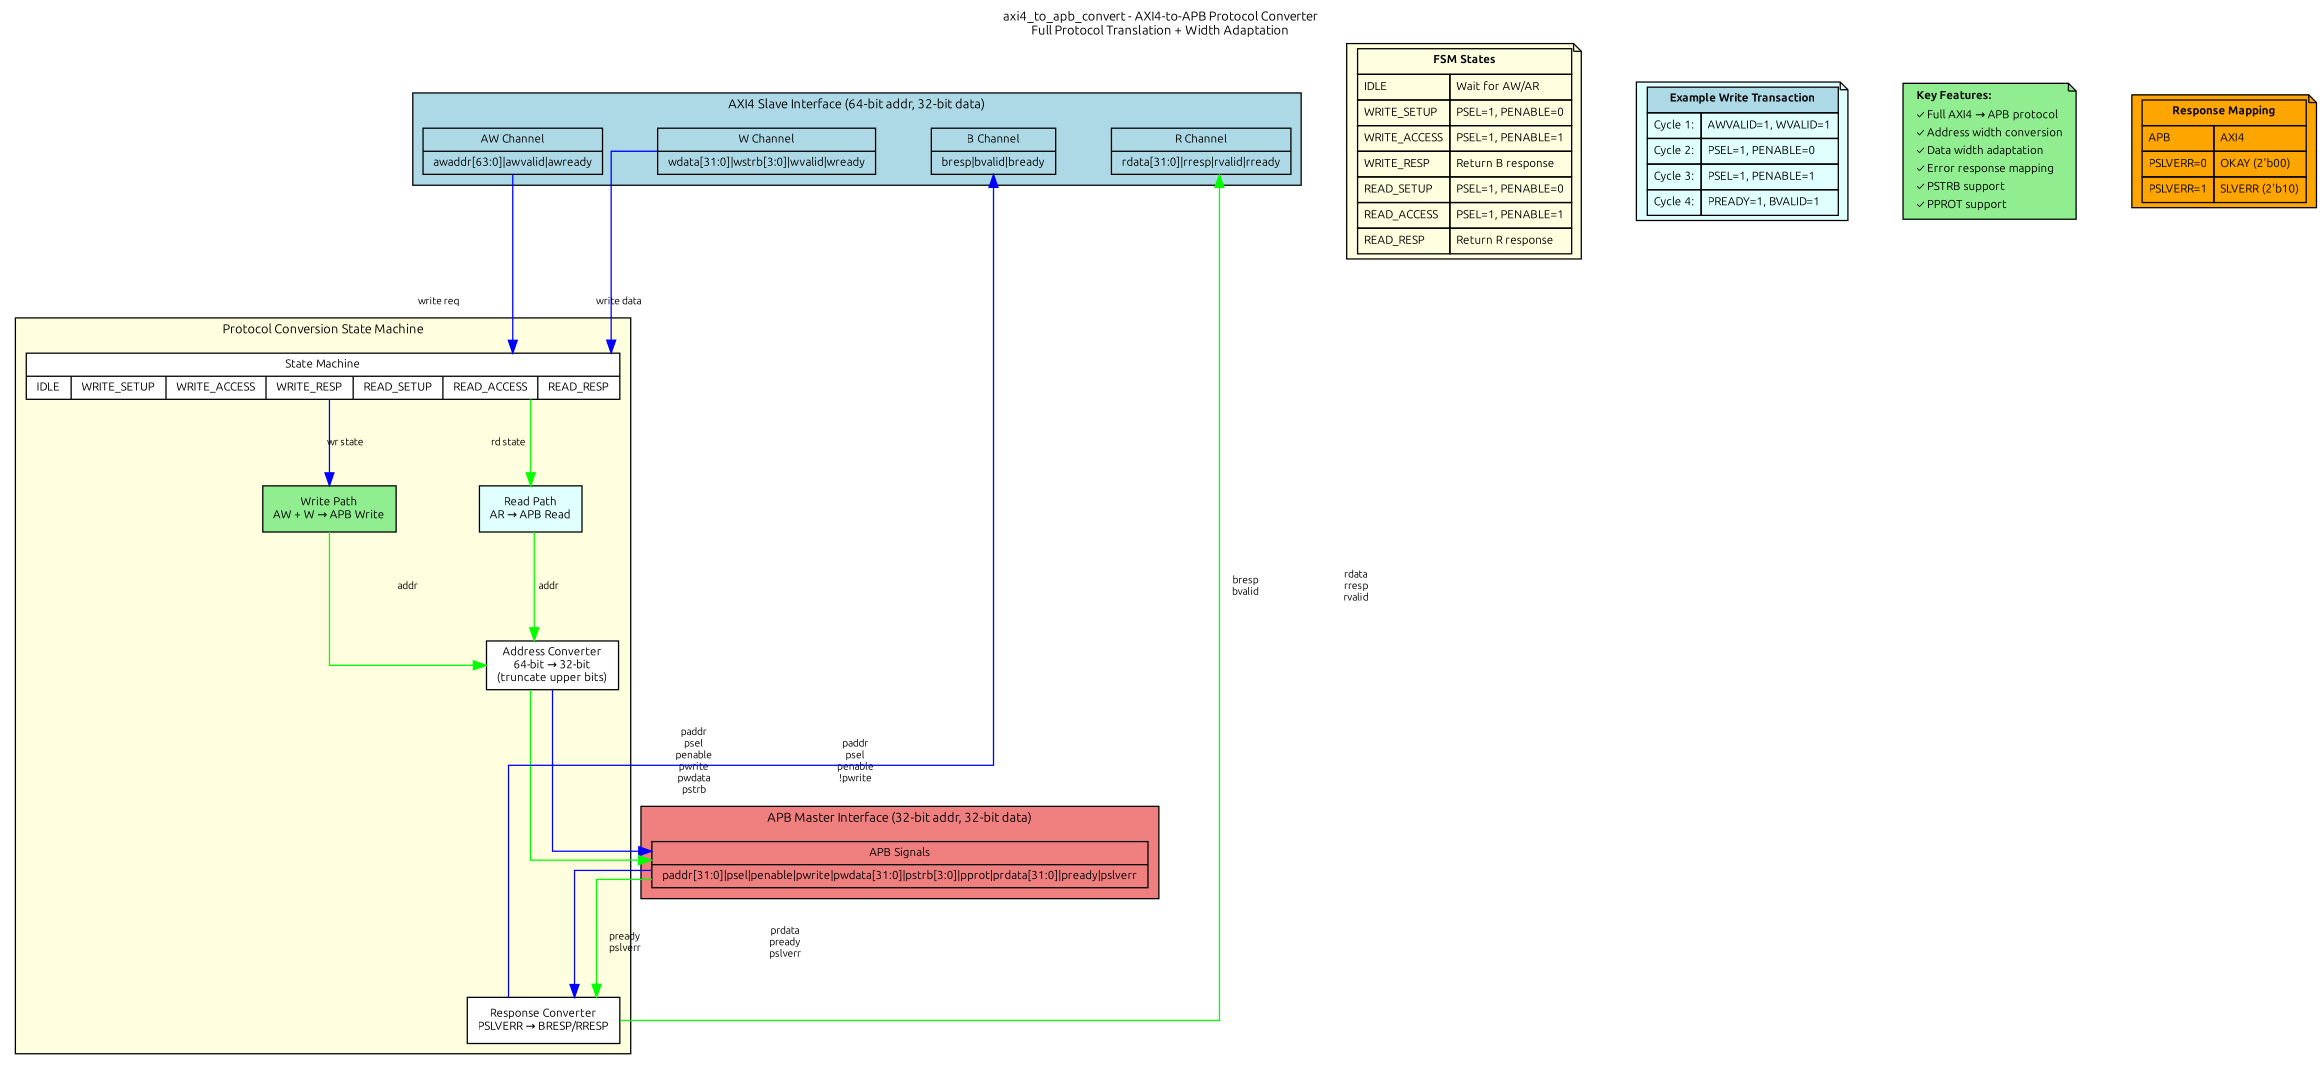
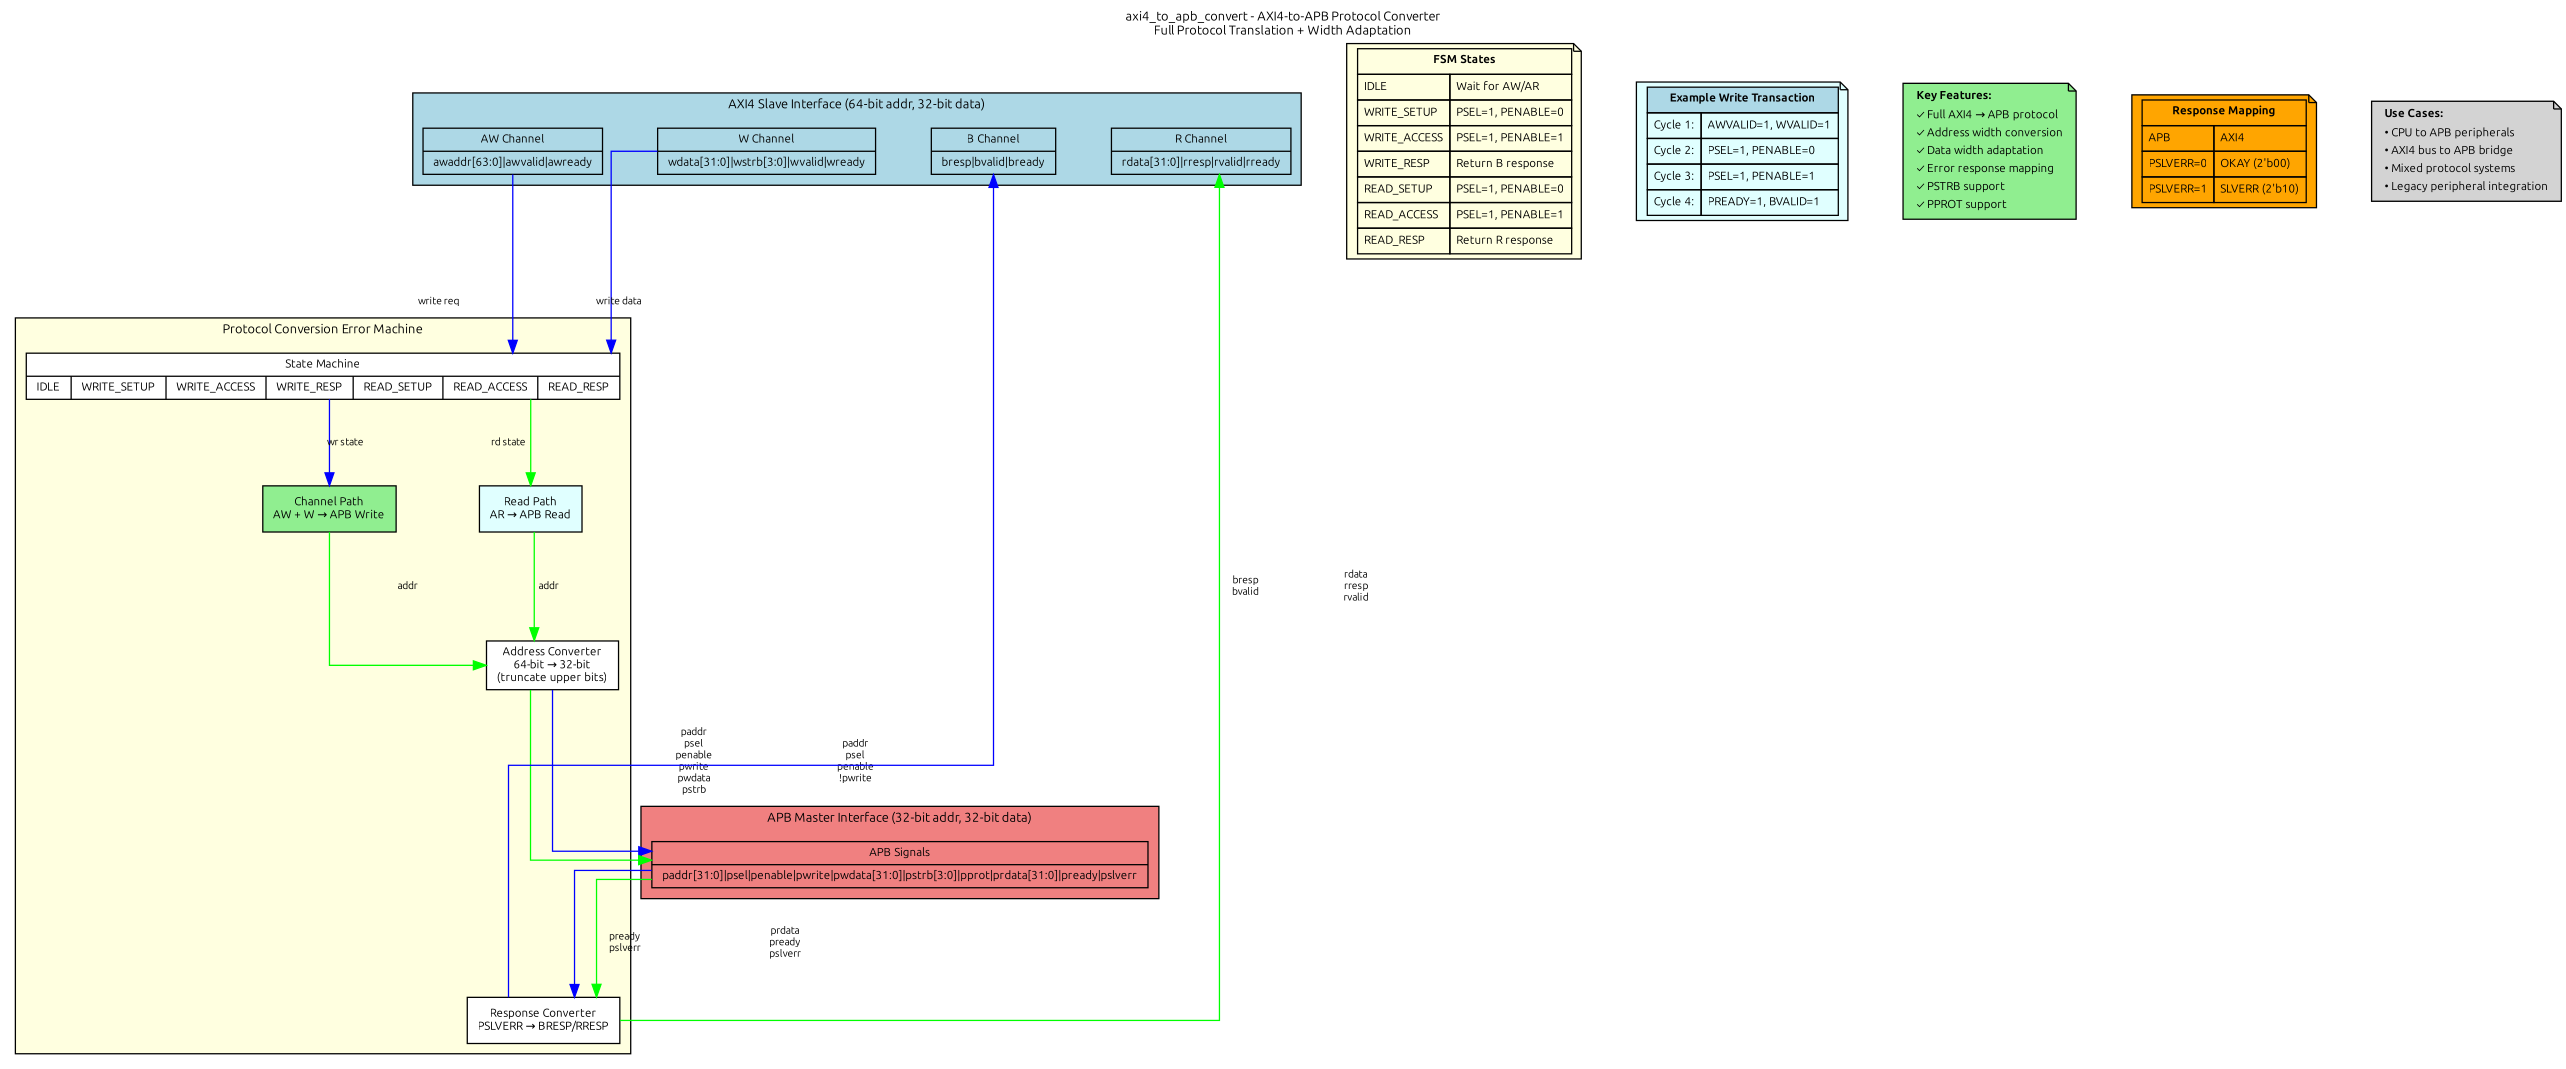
none -> (2466, 151)
(323, 330) -> (323, 330)
(329, 509) -> (329, 509)
